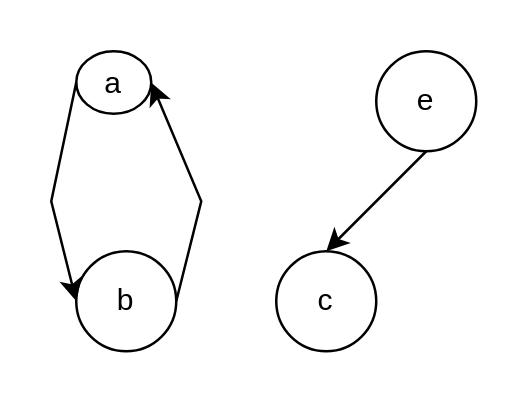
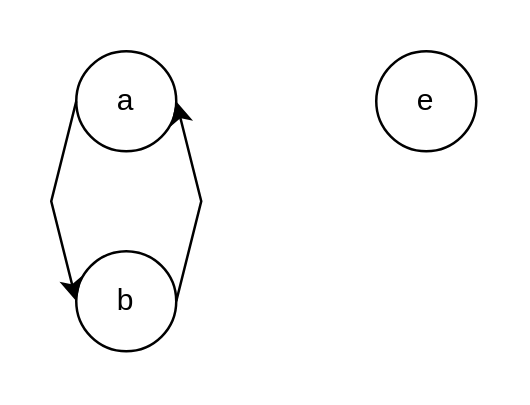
(114, 83) -> (126, 101)
(382, 195) -> none
(326, 301) -> none
